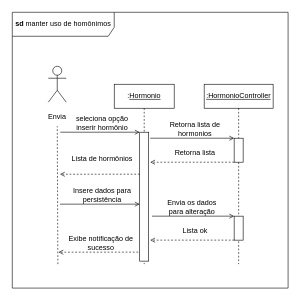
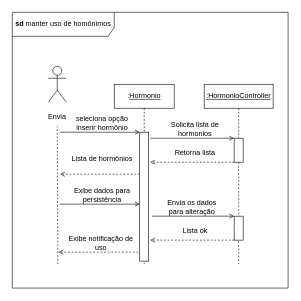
(195, 129) -> (195, 129)
(102, 195) -> (102, 195)
(101, 243) -> (101, 243)
